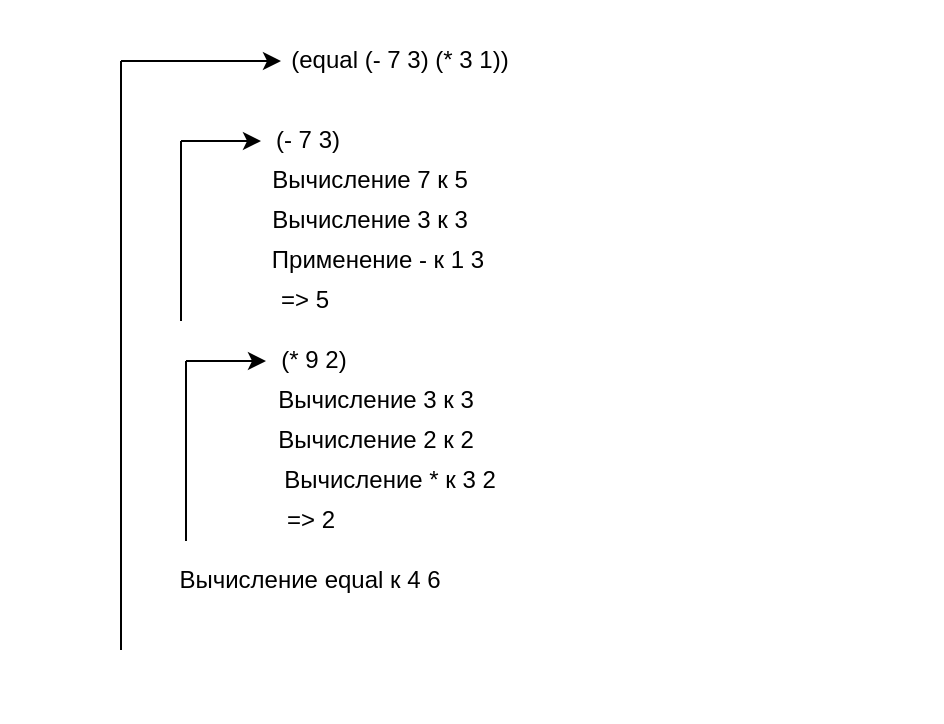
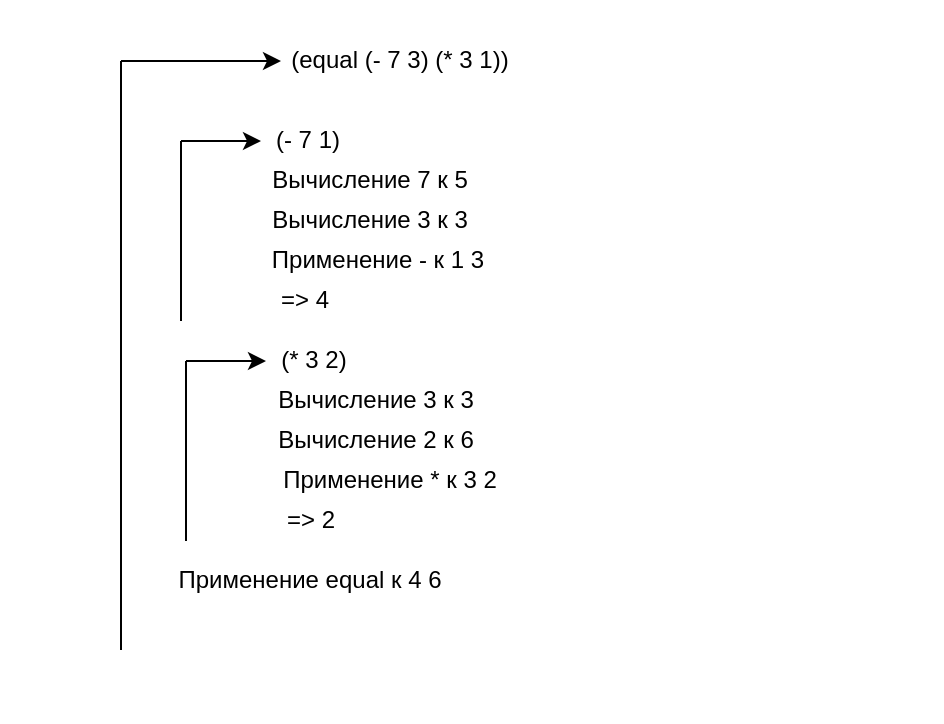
(309, 141) -> (309, 141)
(306, 301) -> (306, 301)
(315, 361) -> (315, 361)
(377, 441) -> (377, 441)
(391, 481) -> (391, 481)
(311, 581) -> (311, 581)
